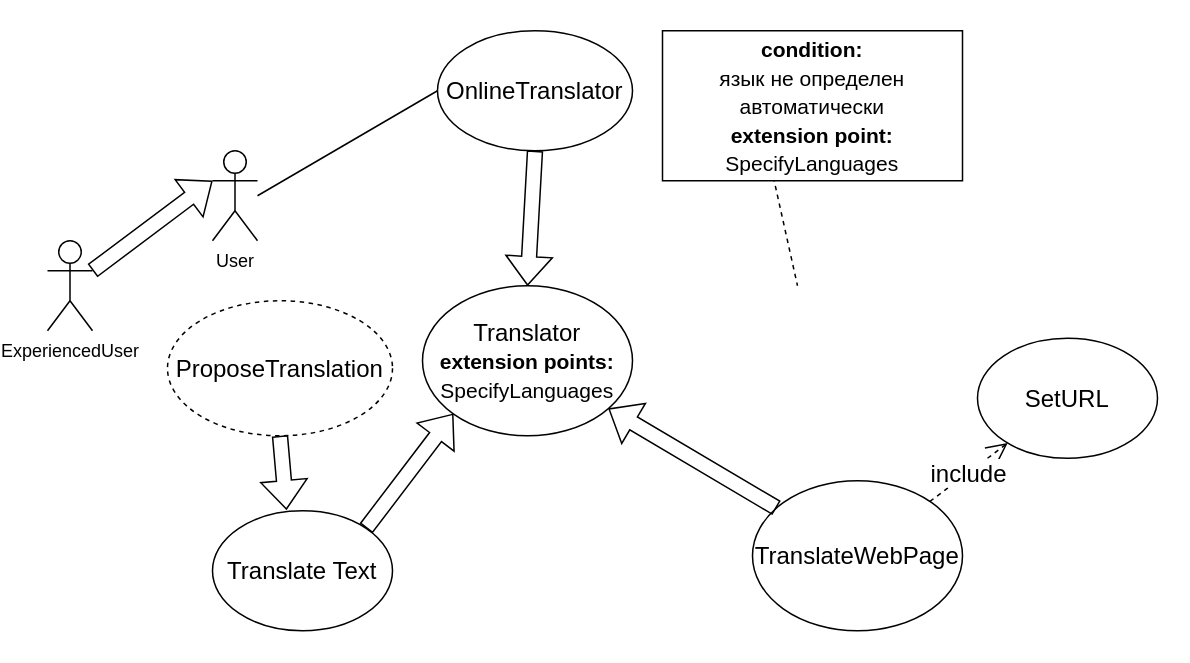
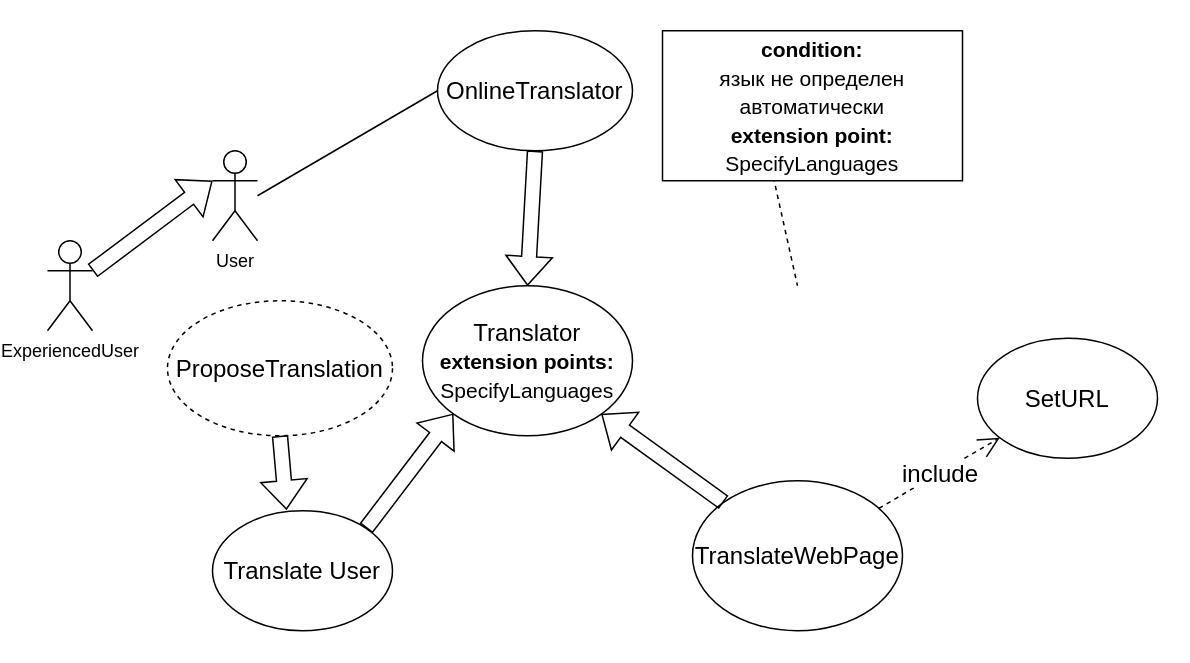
(857, 556) -> (797, 556)
(302, 571) -> (302, 571)
